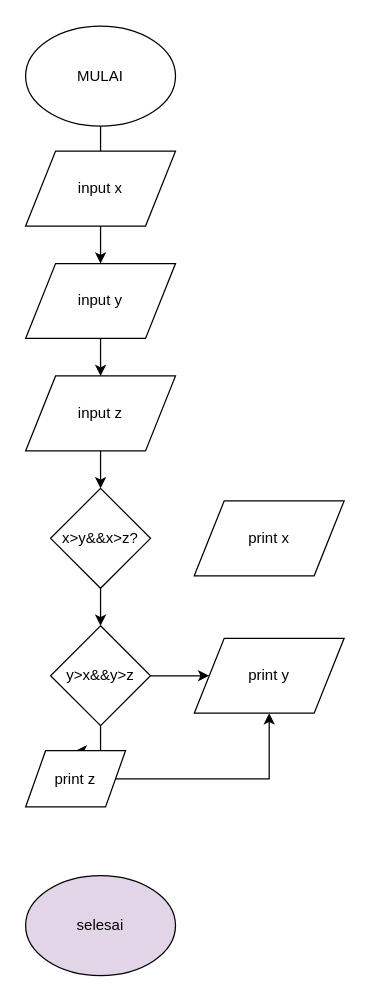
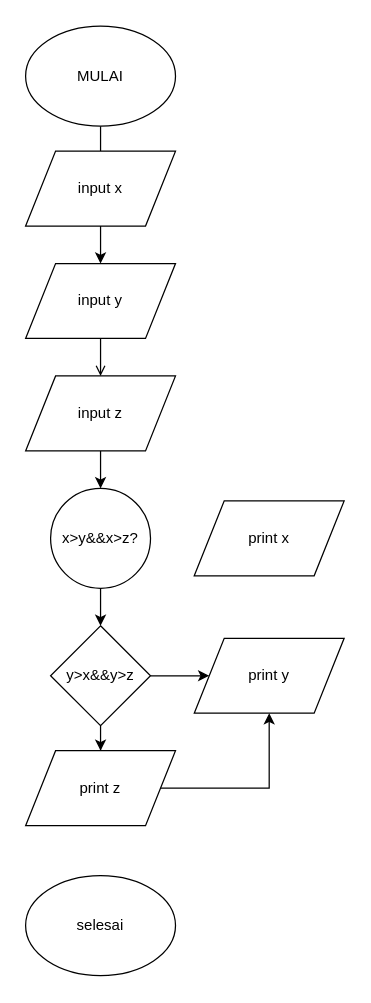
(101, 366) -> (101, 368)
(101, 538) -> (101, 538)
(76, 779) -> (101, 788)
(101, 926) -> (101, 926)
